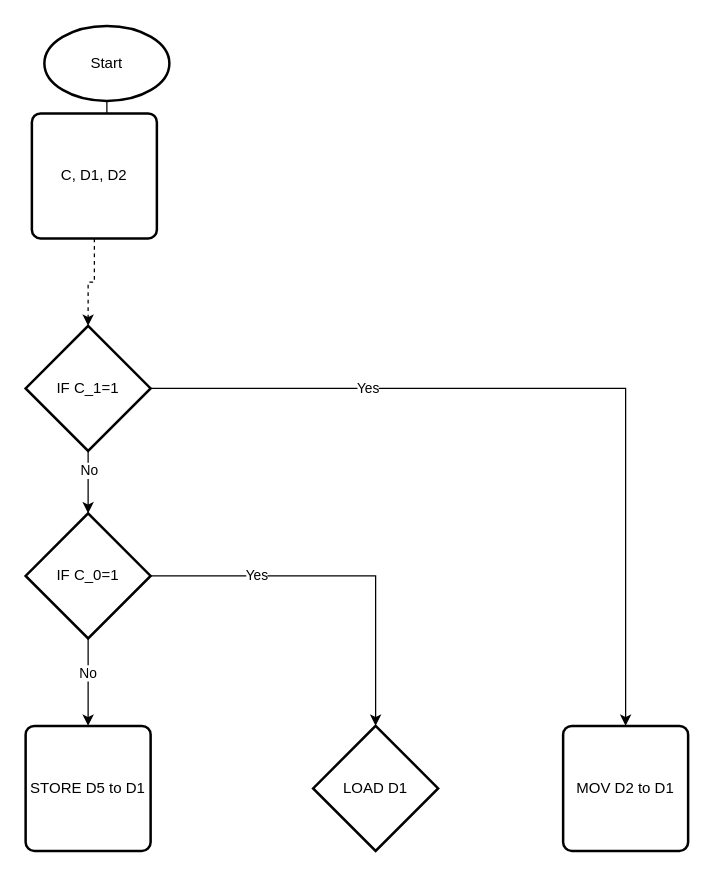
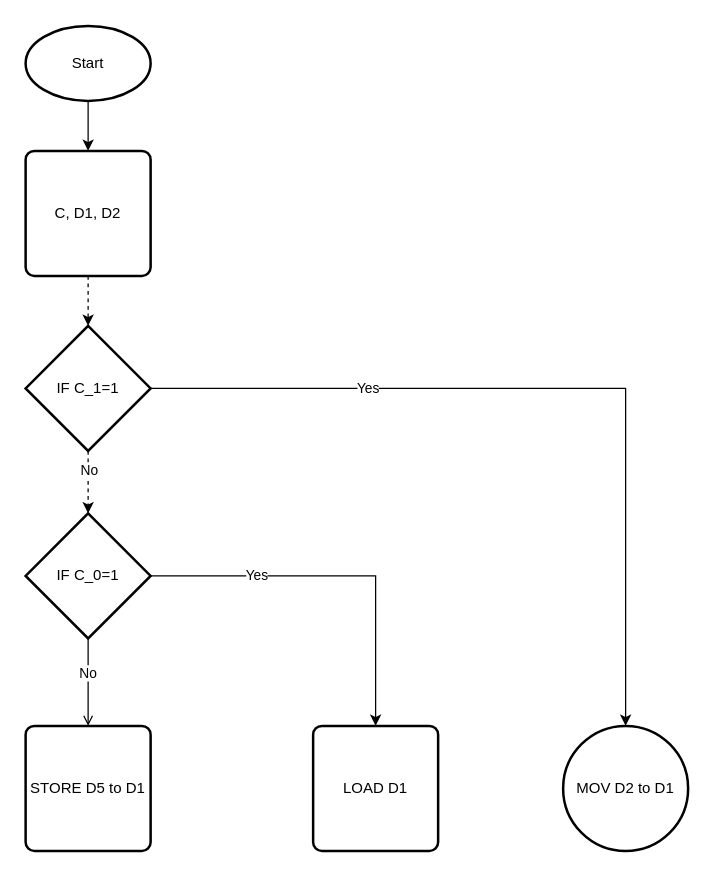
(107, 63) -> (88, 63)
(94, 176) -> (88, 213)
(88, 490) -> (88, 490)
(88, 716) -> (88, 717)
(376, 788) -> (376, 788)
(626, 788) -> (626, 788)
